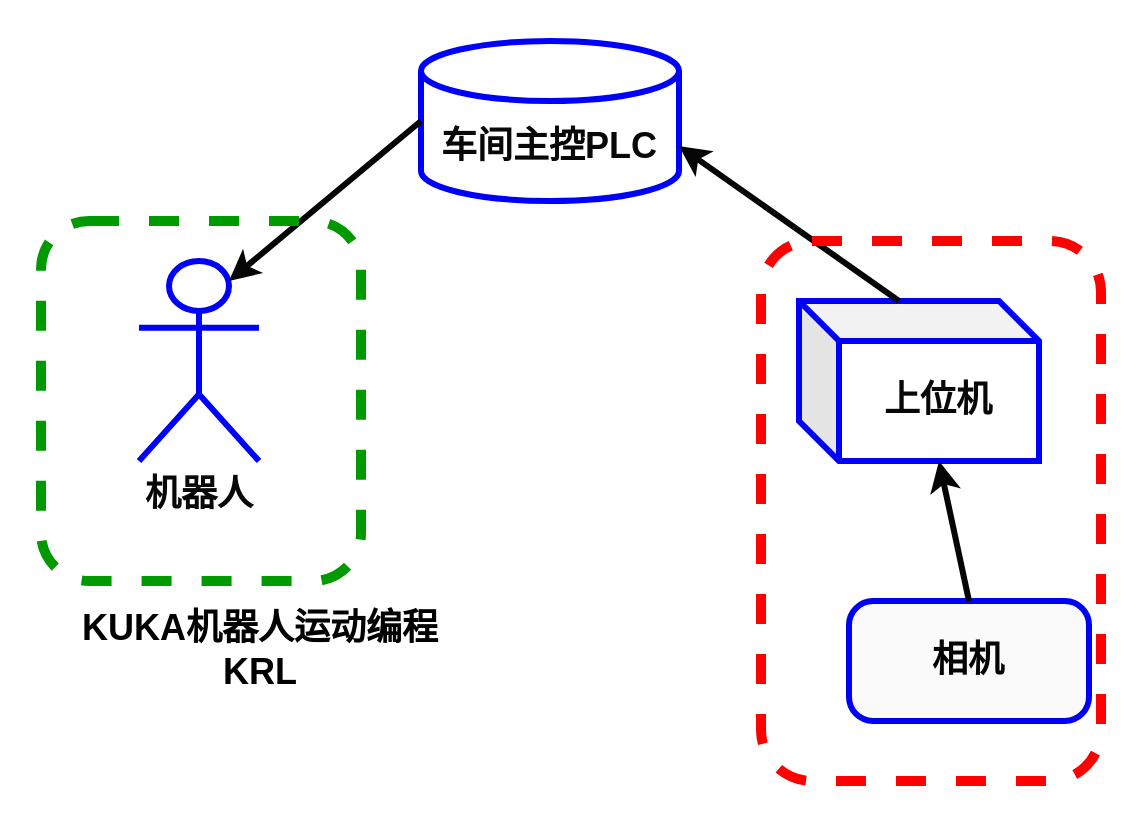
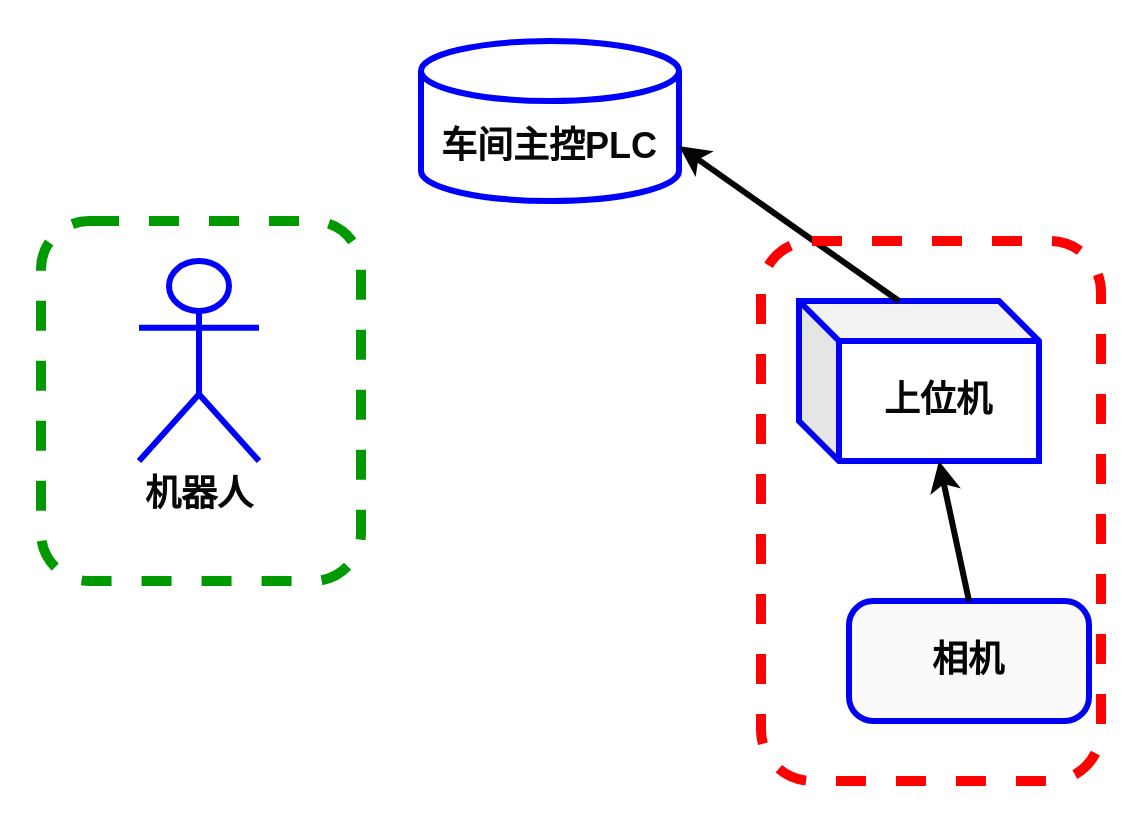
(333, 194) -> none
(261, 651) -> none
